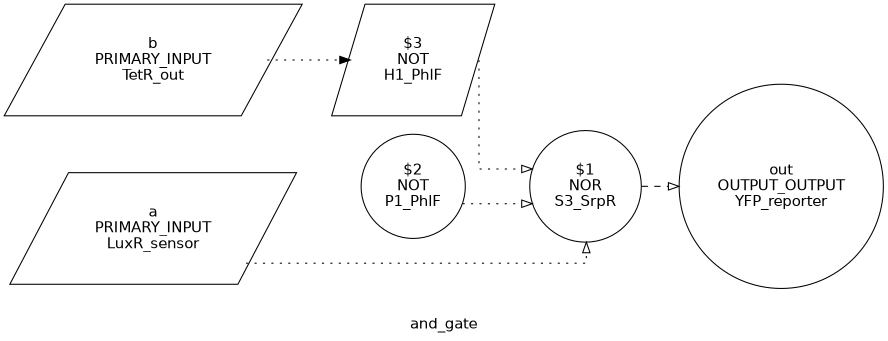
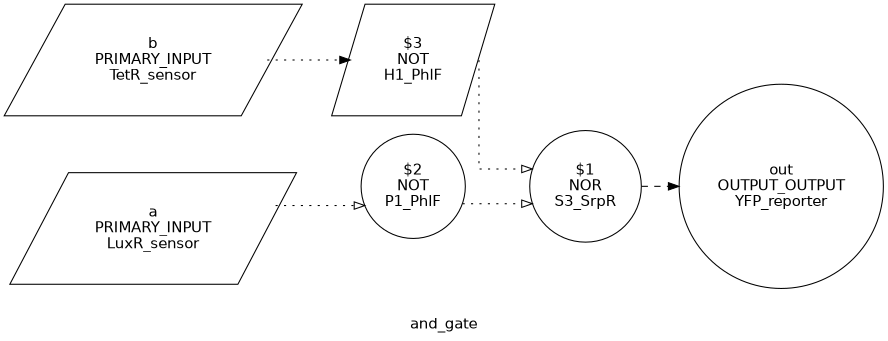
(153, 60) -> (153, 60)
(655, 186) -> (655, 186)
(421, 263) -> (315, 206)
